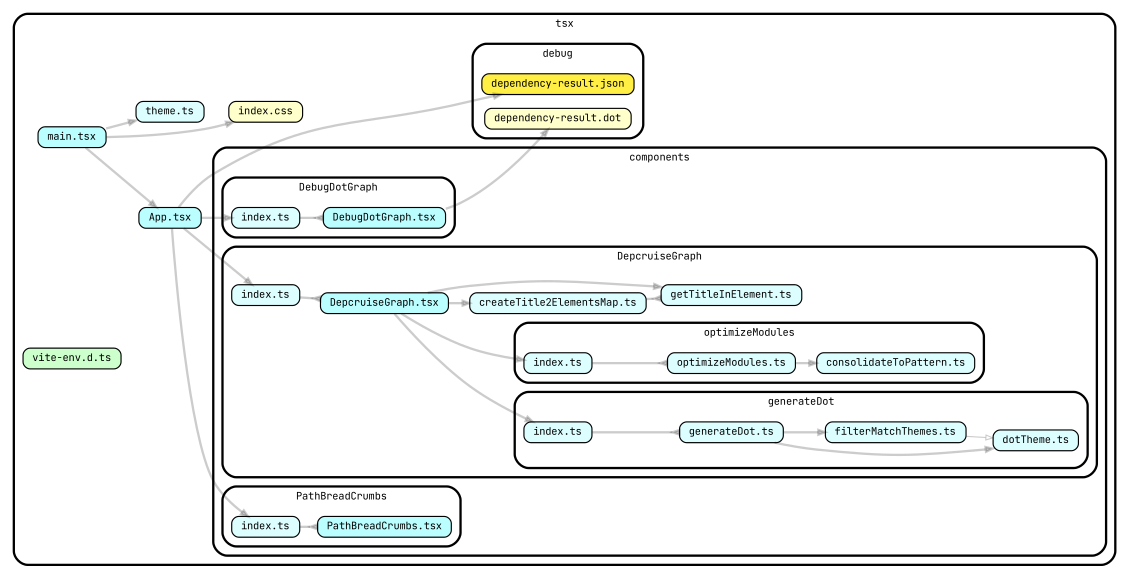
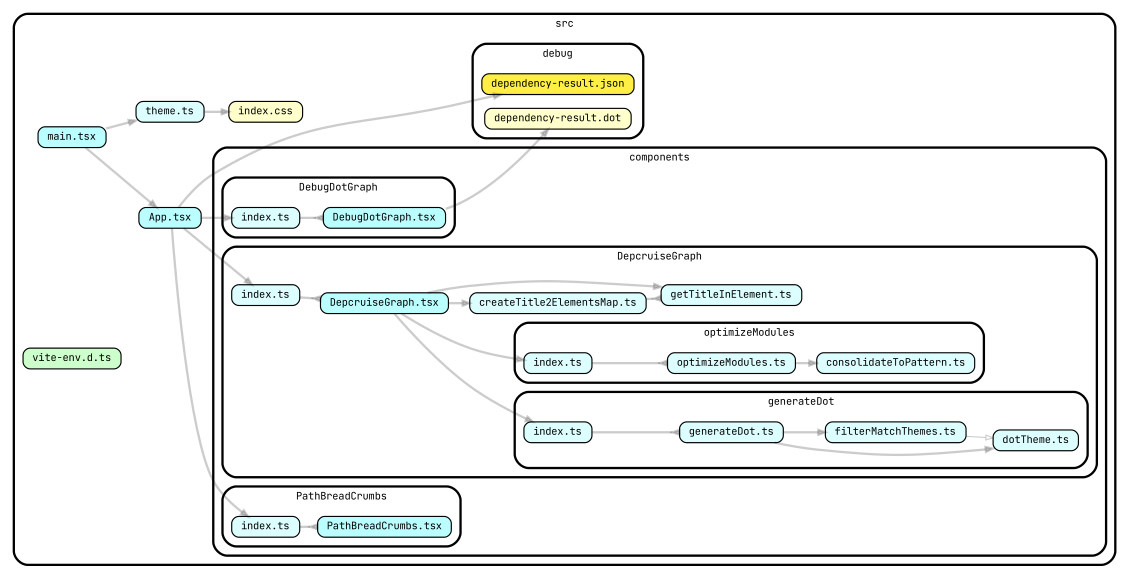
(565, 24) -> (565, 24)
(167, 134) -> (213, 112)
